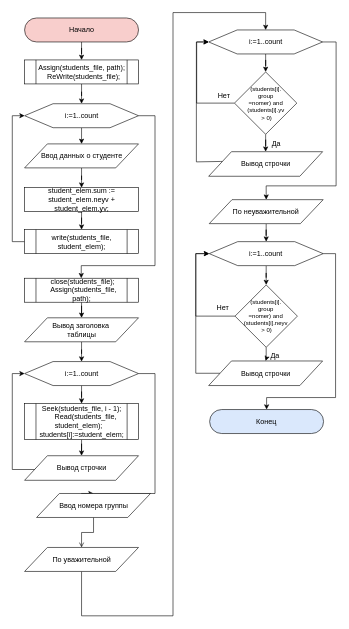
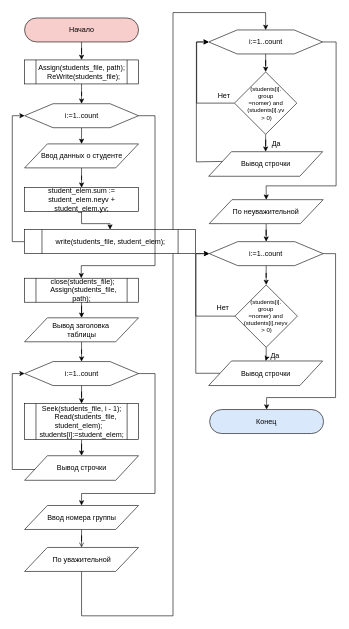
(82, 242) -> (110, 242)
(94, 506) -> (82, 518)
